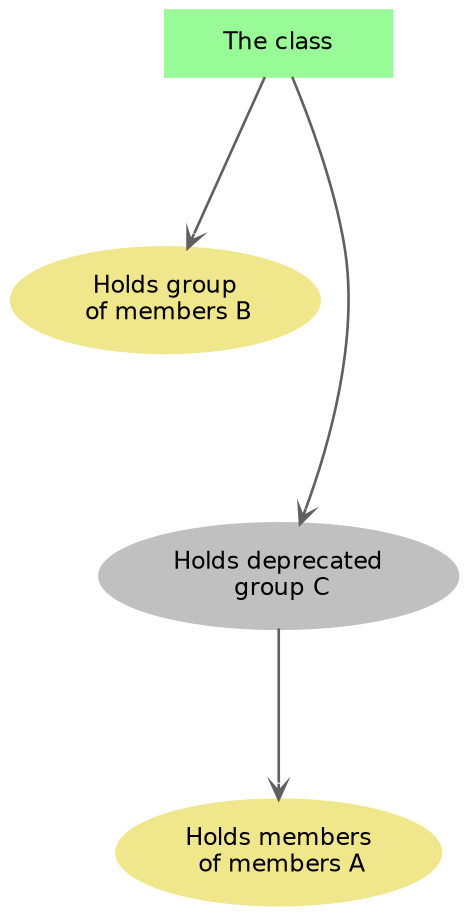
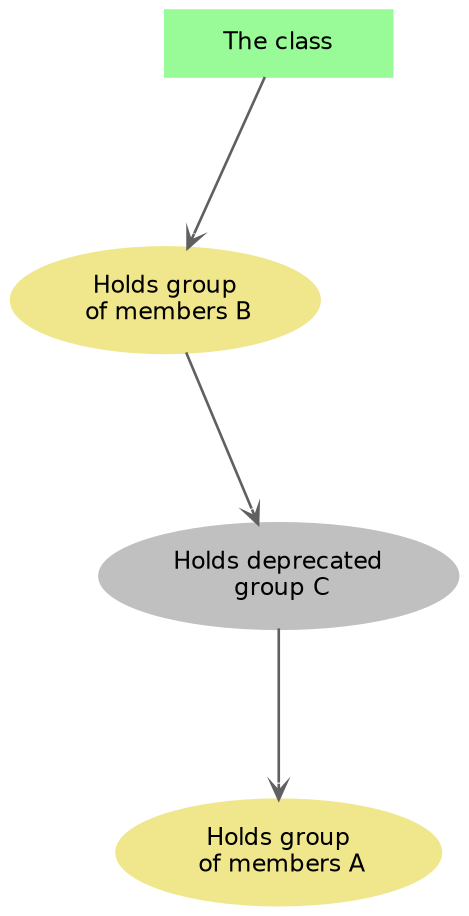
(348, 291) -> (219, 430)
(279, 852) -> (279, 852)
